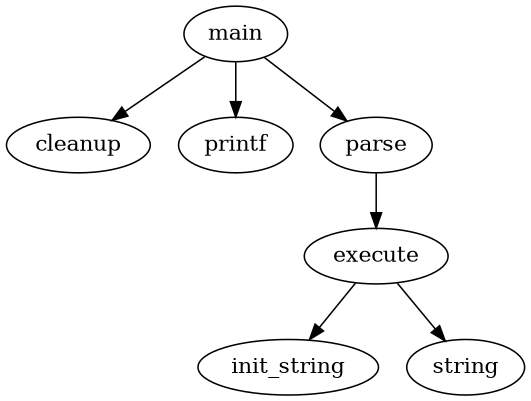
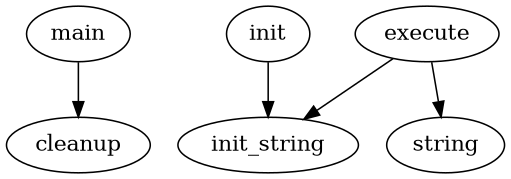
none -> (268, 34)
(236, 145) -> none
(376, 145) -> none
